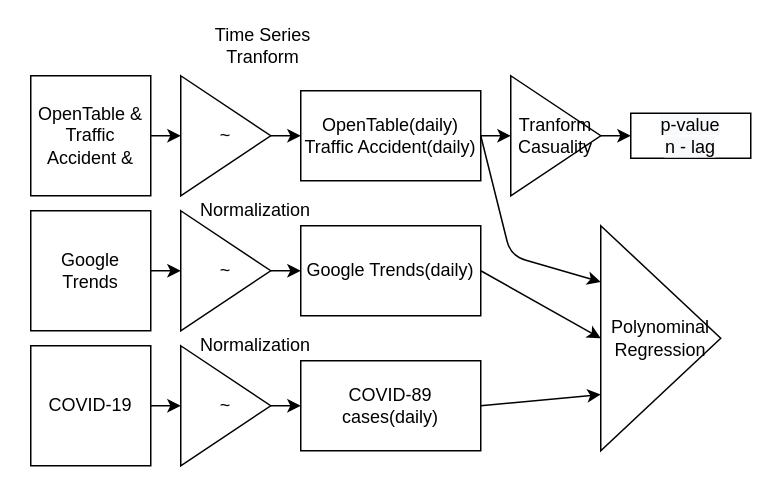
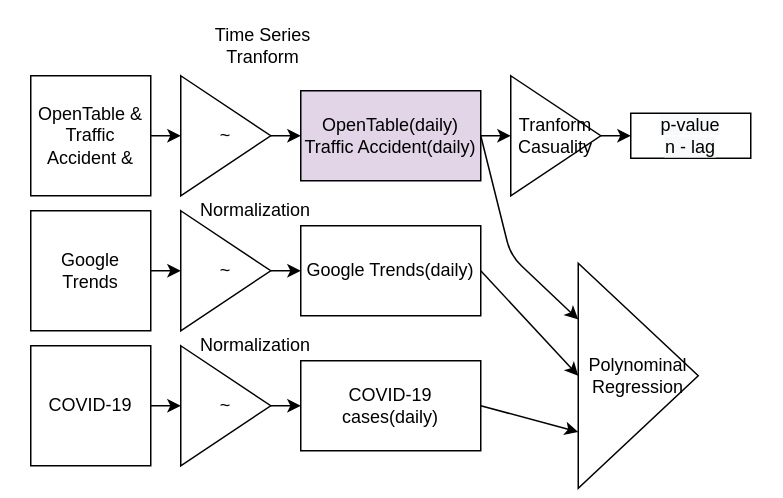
(391, 136) -> (391, 136)
(661, 338) -> (638, 376)
(391, 406) -> (391, 406)
